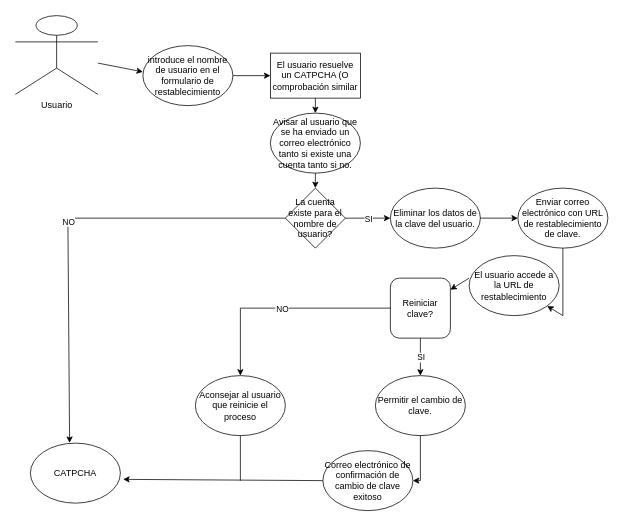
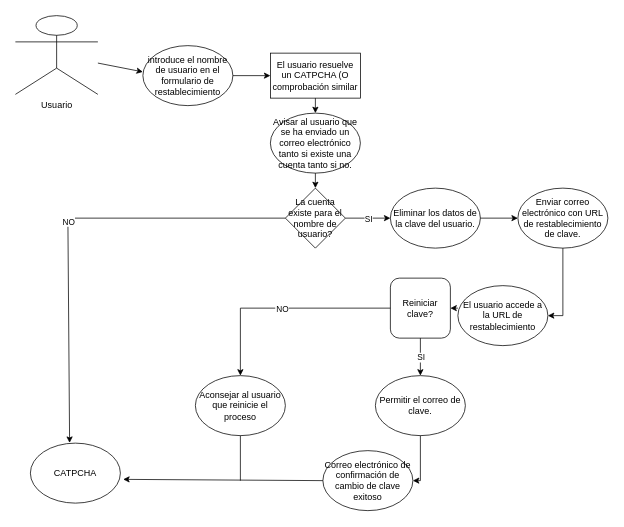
(514, 285) -> (503, 315)
(420, 405) -> (420, 405)
